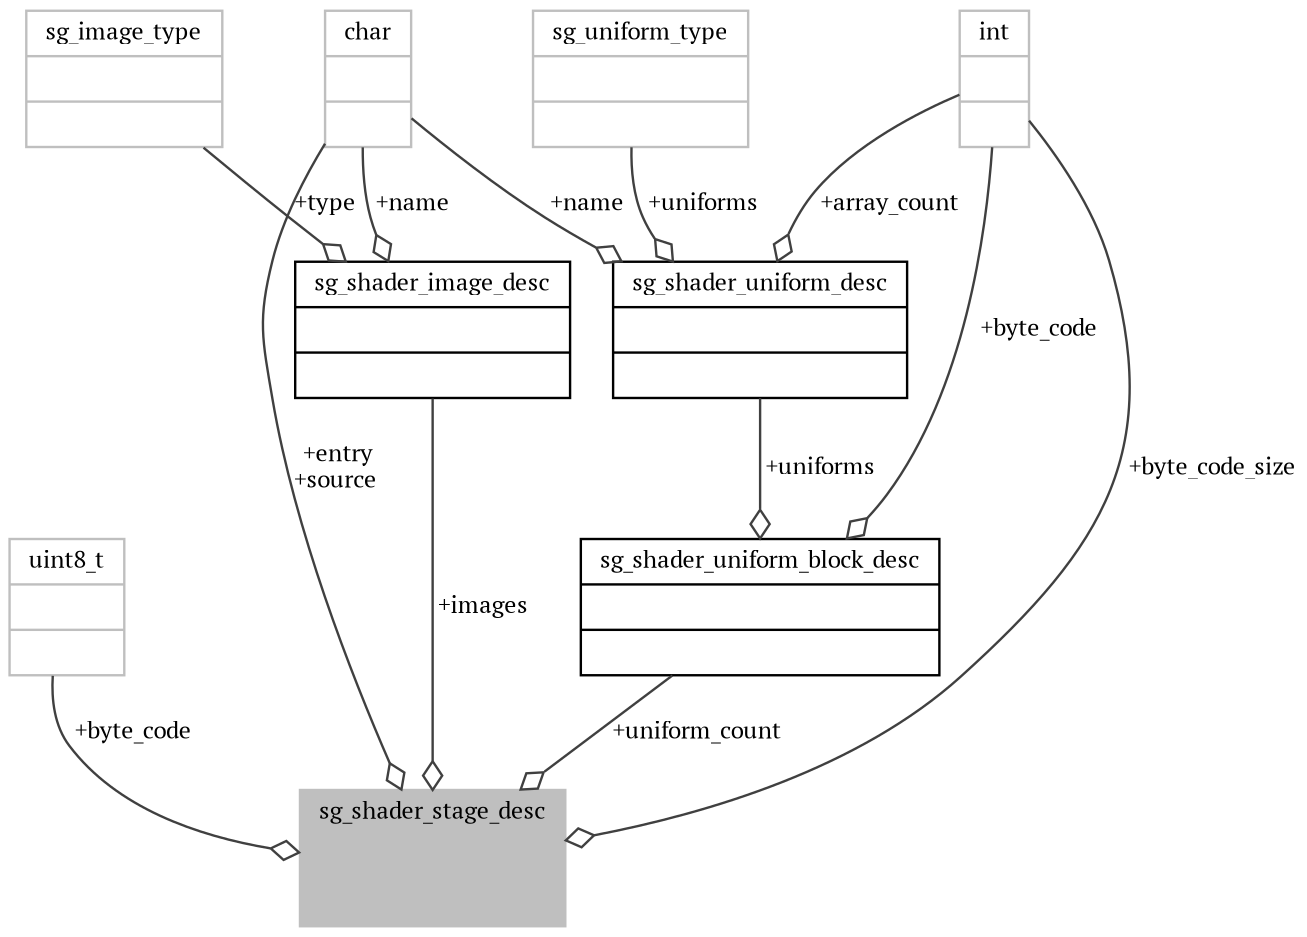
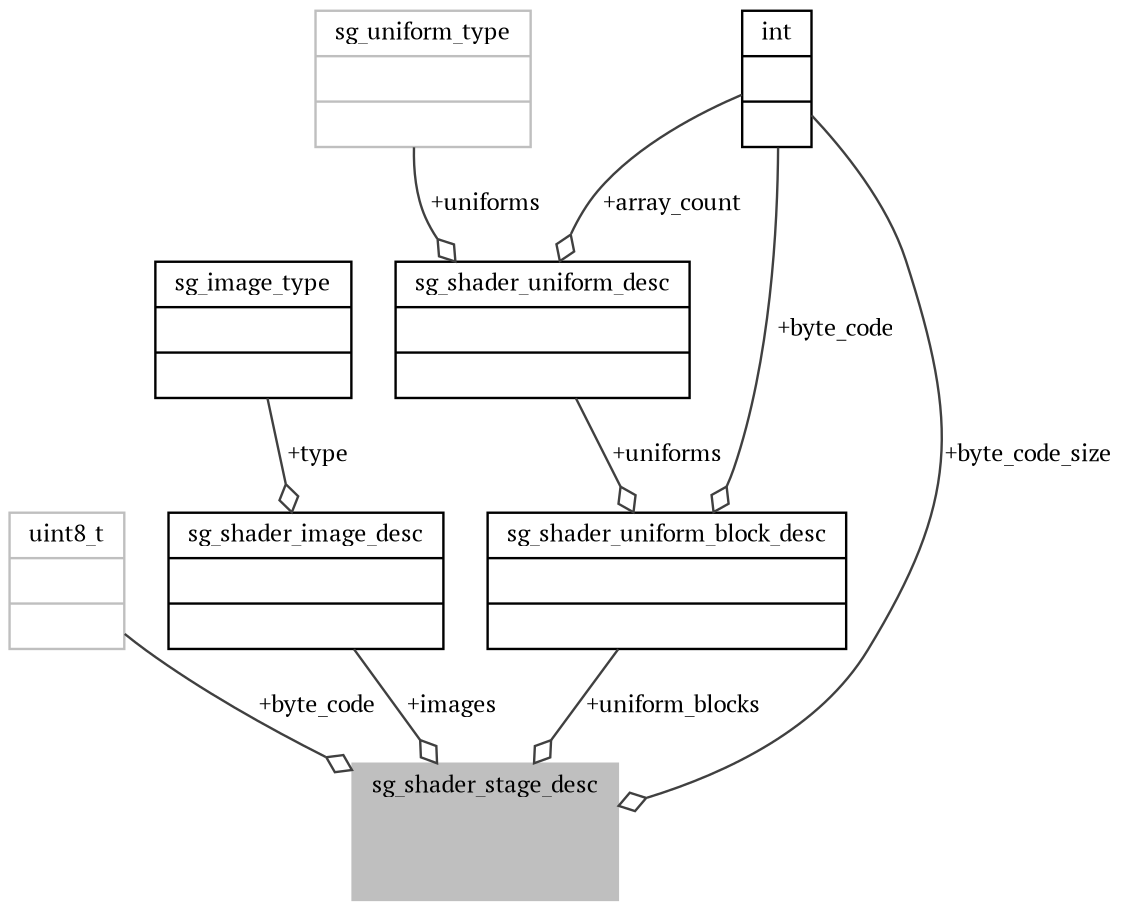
(124, 79) -> (253, 330)
(368, 79) -> none
(994, 79) -> (777, 79)
(694, 733) -> (672, 706)
